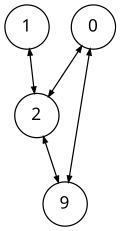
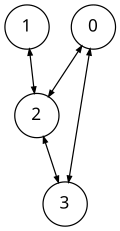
(65, 204) -> (65, 204)
